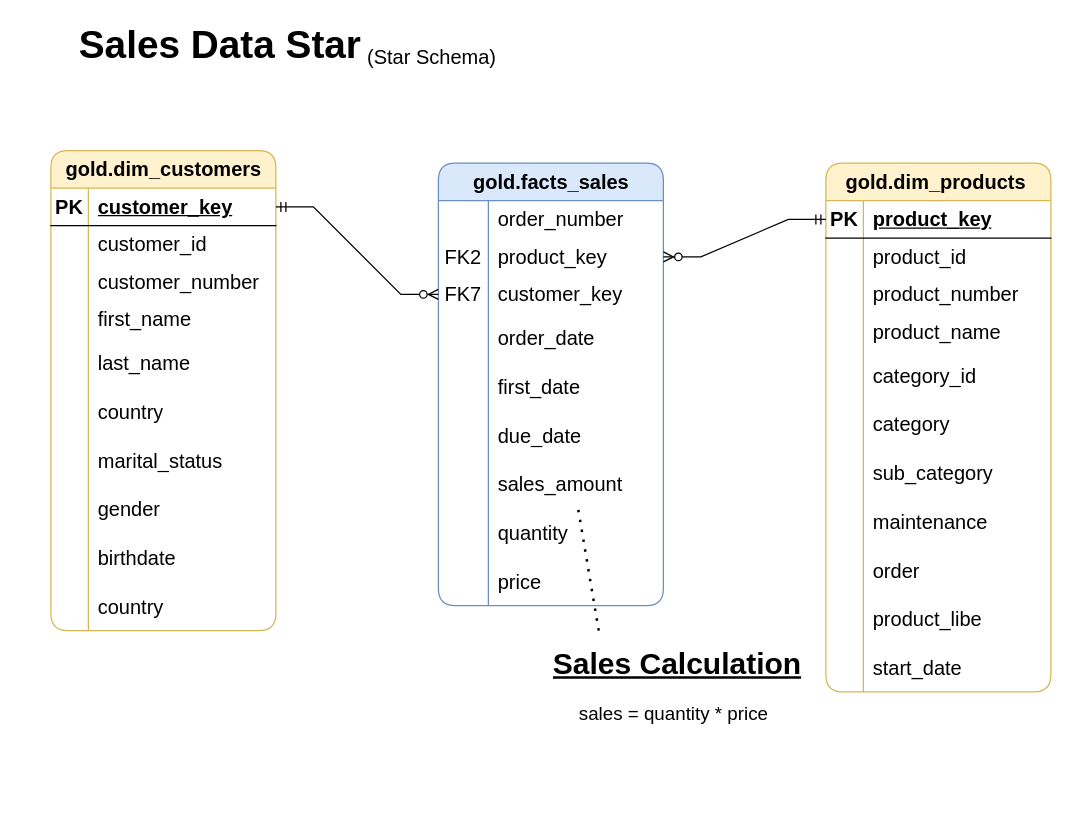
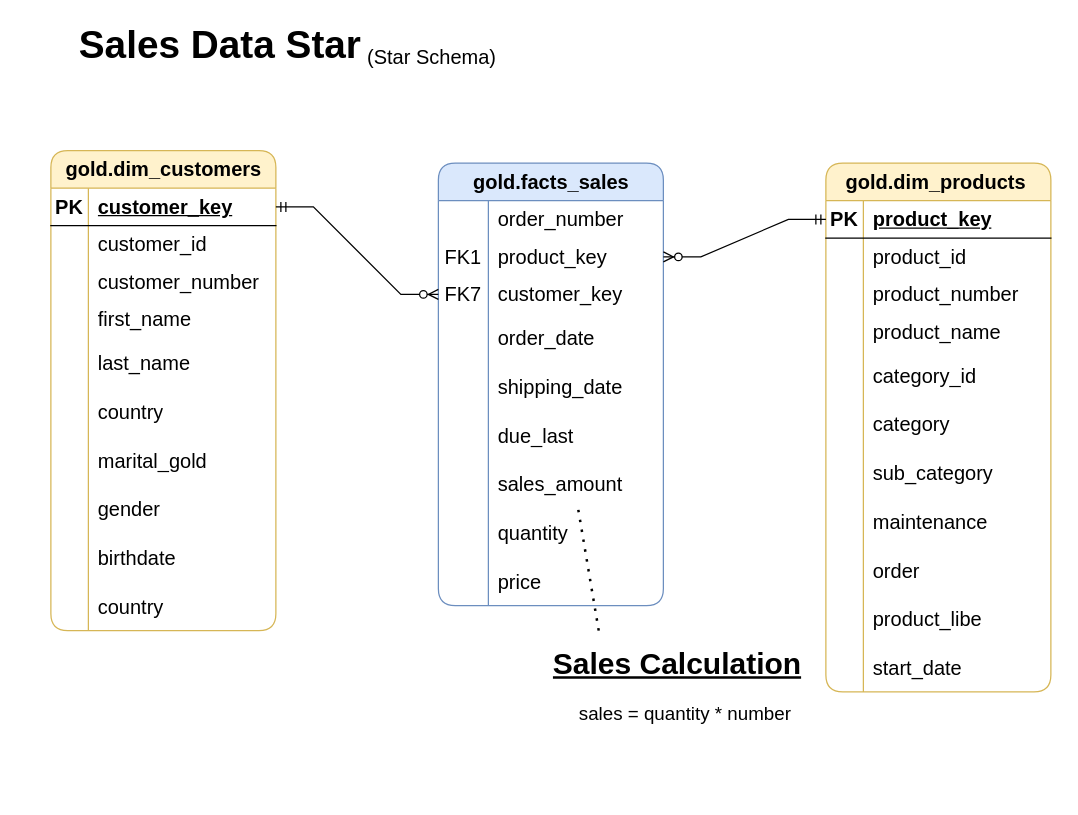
(463, 257) -> (463, 257)
(552, 387) -> (566, 387)
(543, 436) -> (540, 436)
(171, 461) -> (158, 461)
(640, 665) -> (646, 665)
